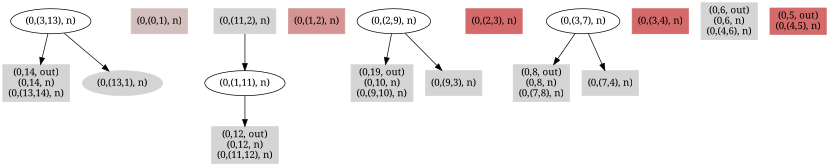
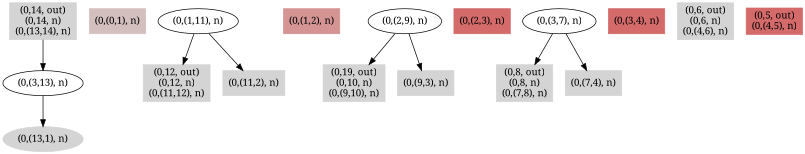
(45, 46) -> (43, 52)
(245, 49) -> (224, 49)
